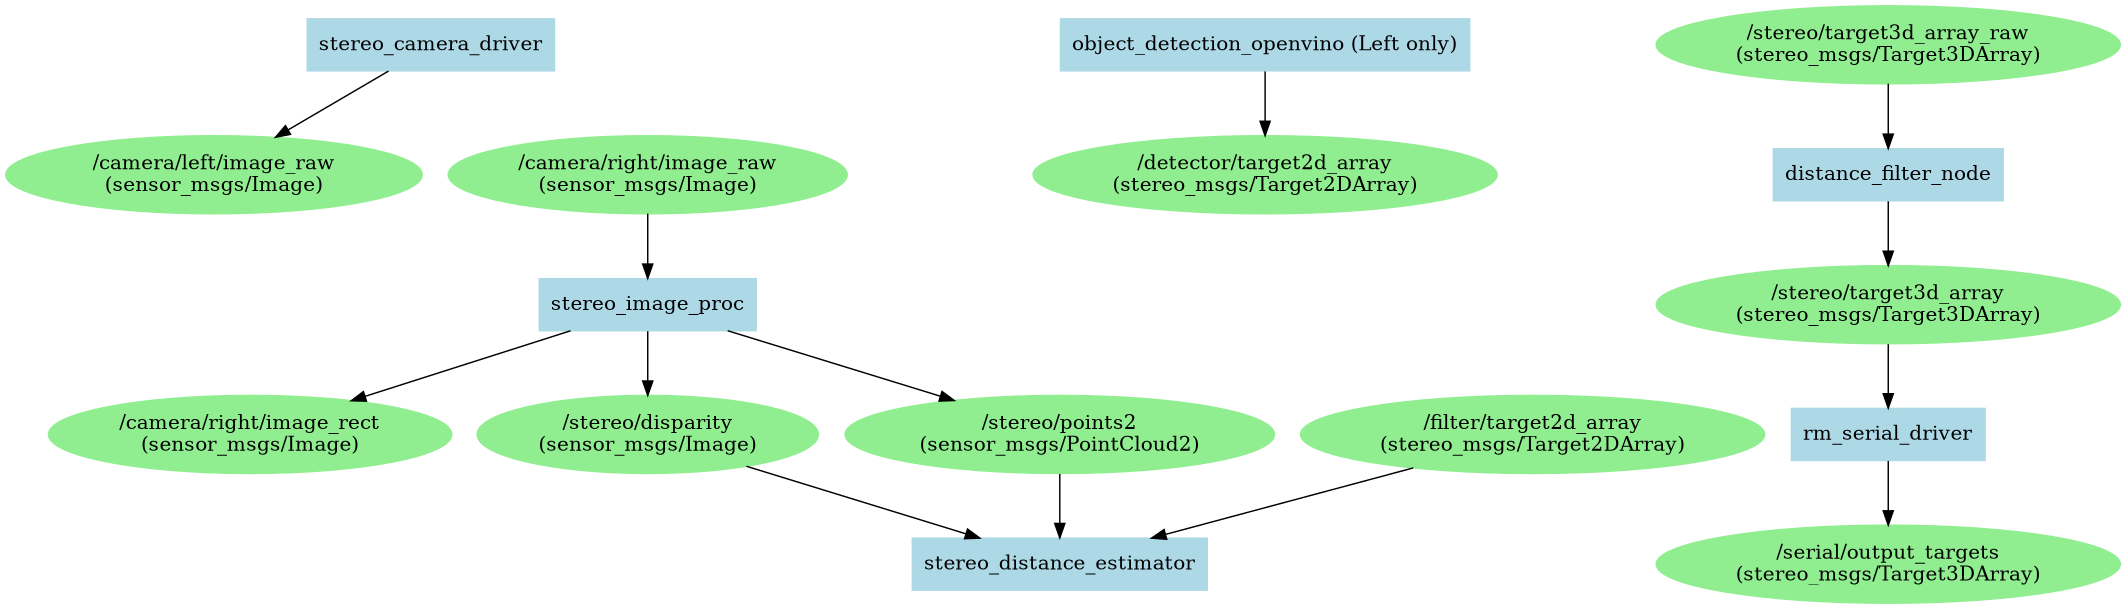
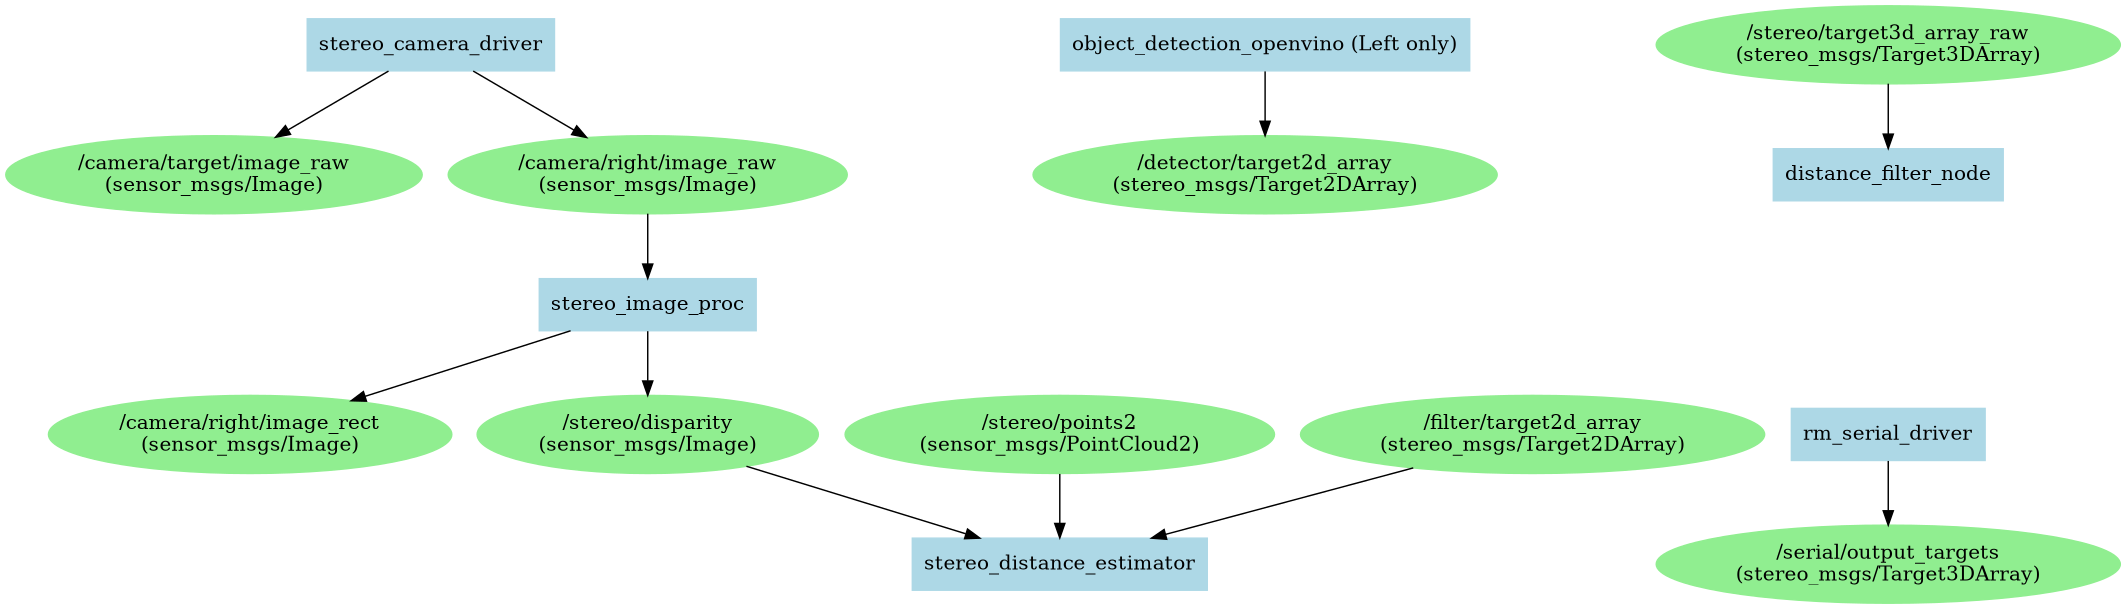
none -> (524, 101)
(214, 175) -> (214, 175)
(1888, 305) -> none
(834, 363) -> none
